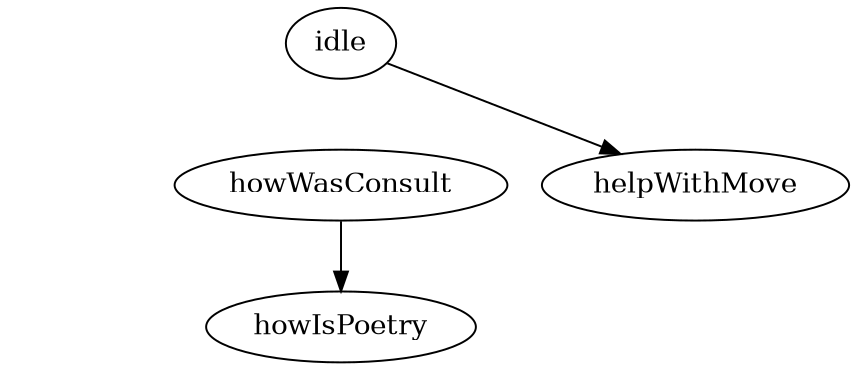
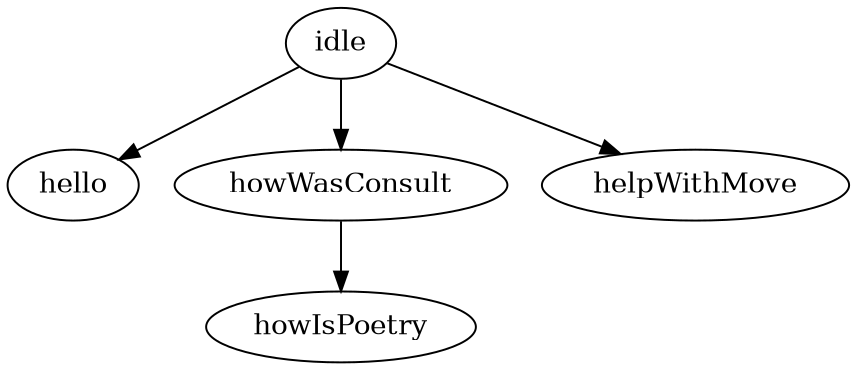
none -> (341, 105)
none -> (73, 185)
